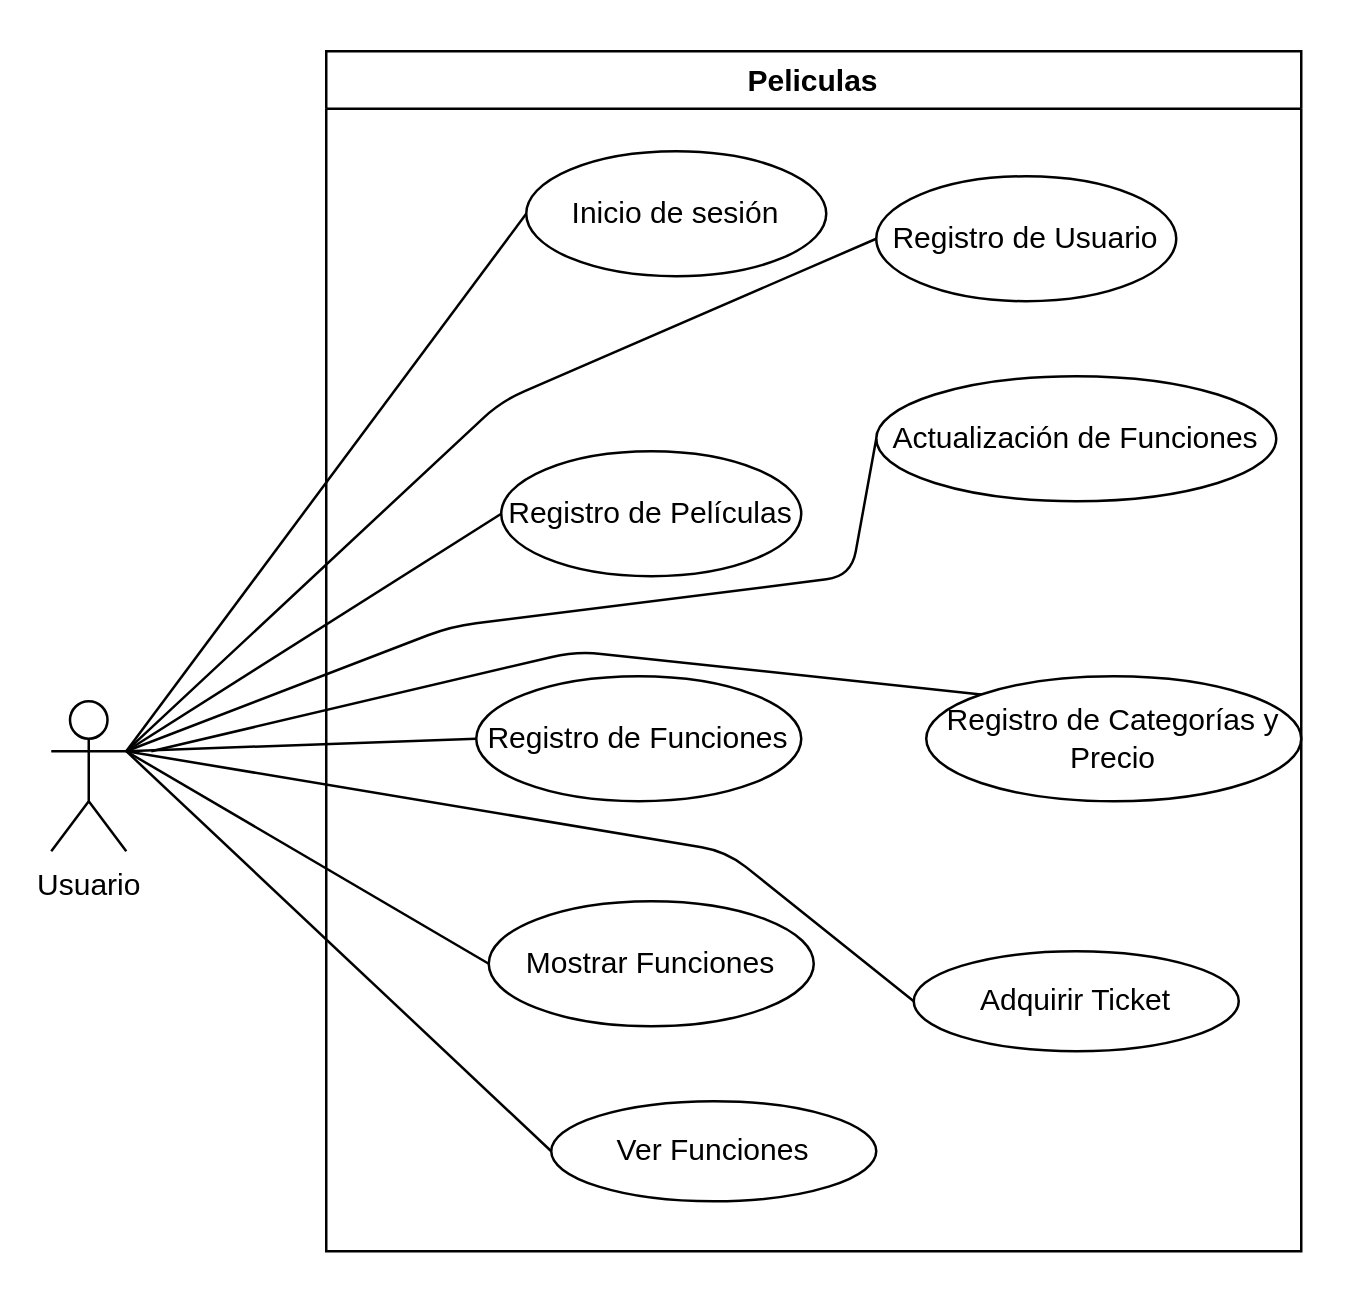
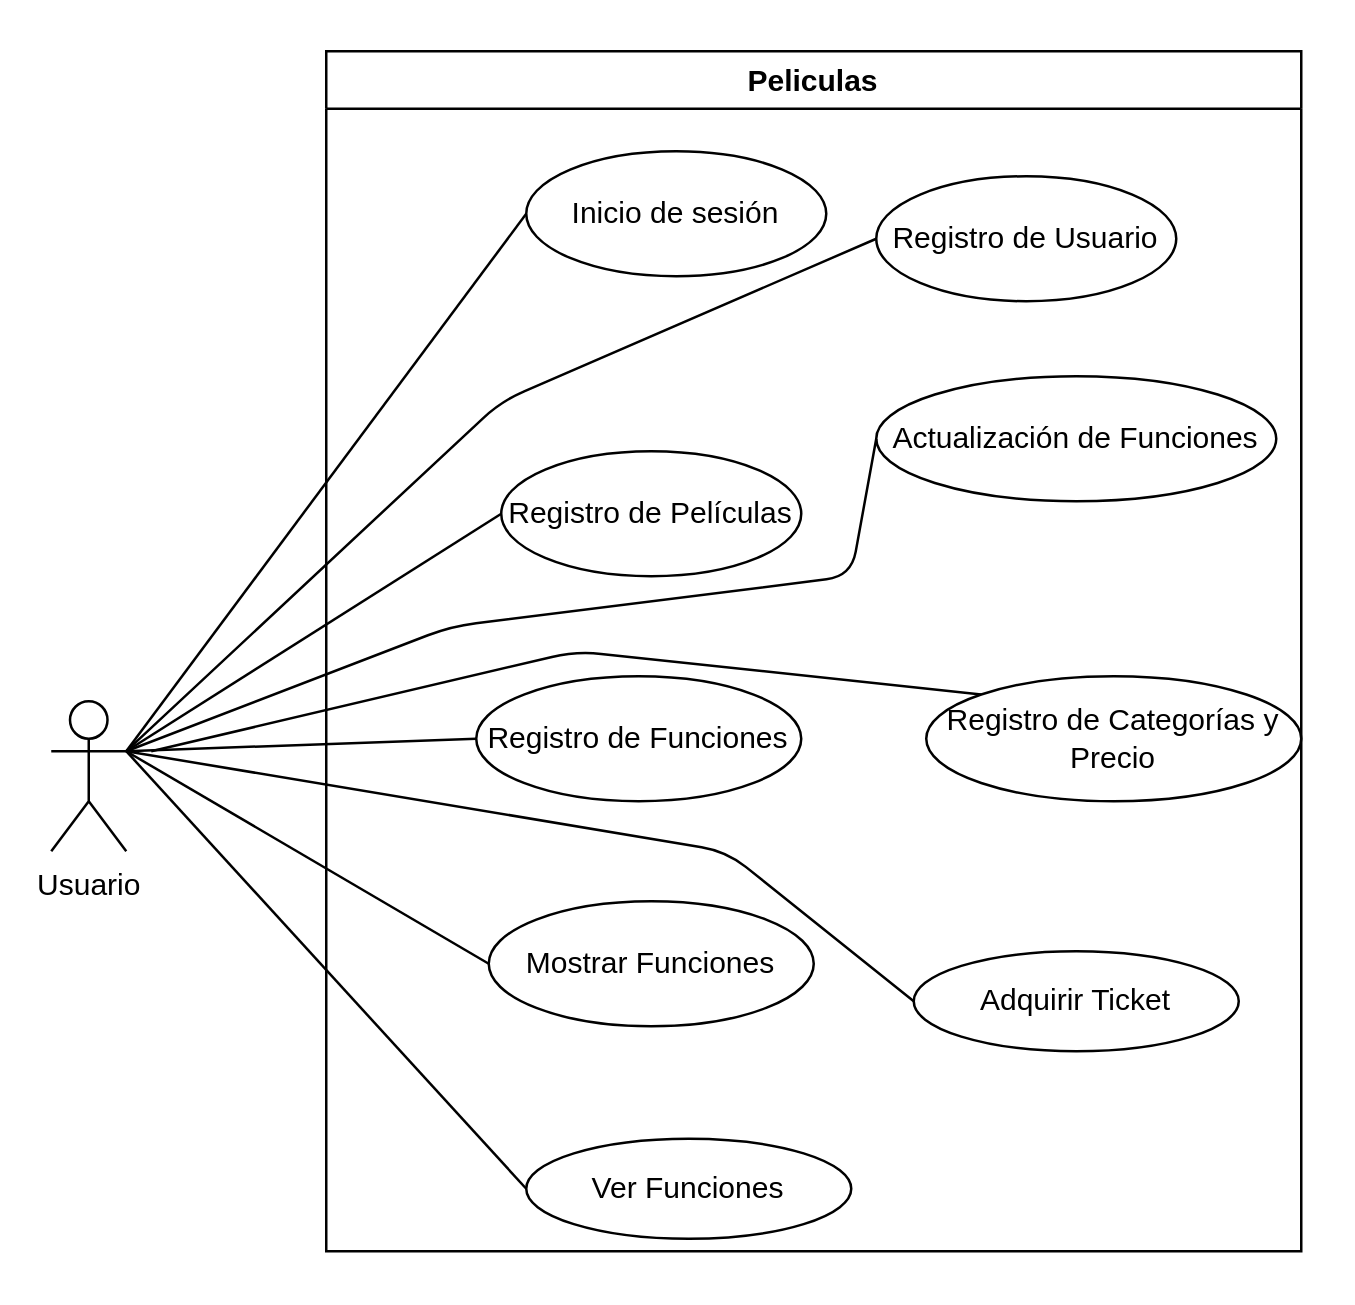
(714, 1151) -> (689, 1189)
